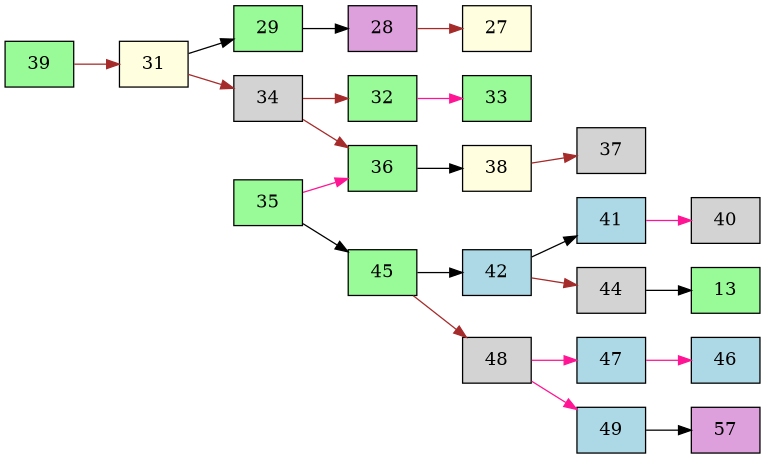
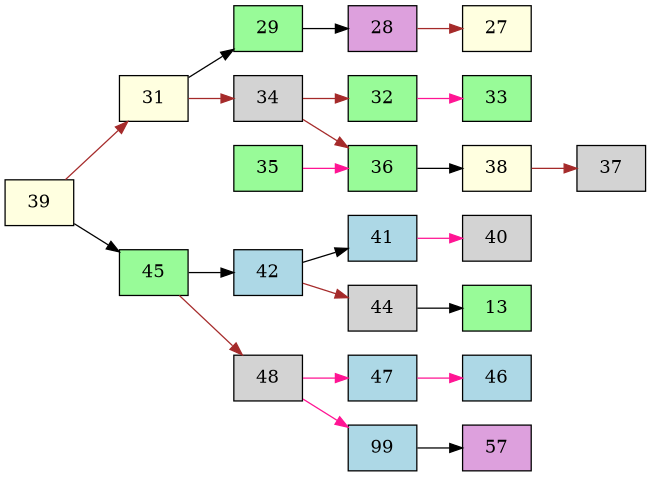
(39, 64) -> (39, 203)
(320, 234) -> (91, 234)
(611, 430) -> (383, 448)
